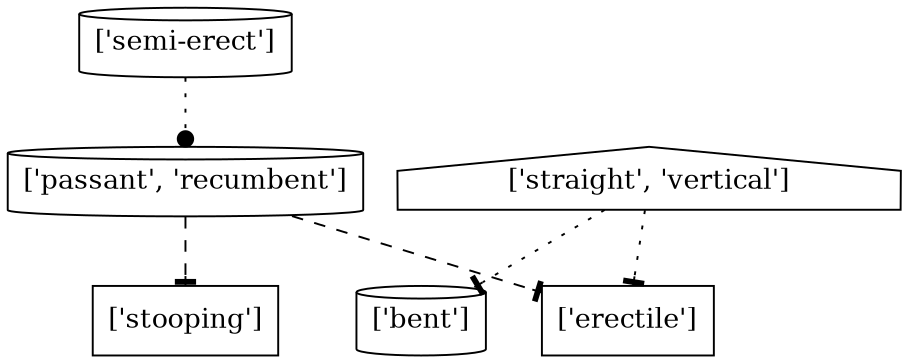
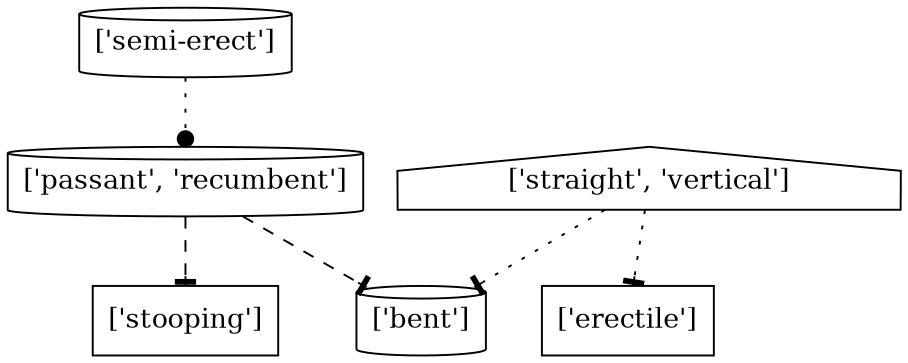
(412, 253) -> (300, 249)
